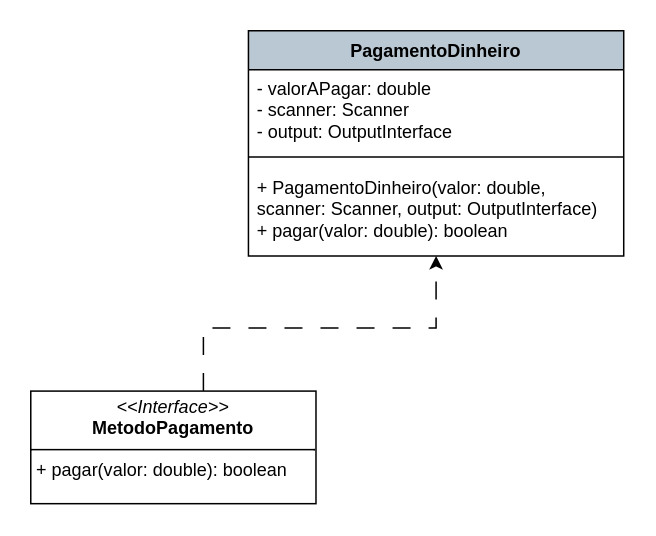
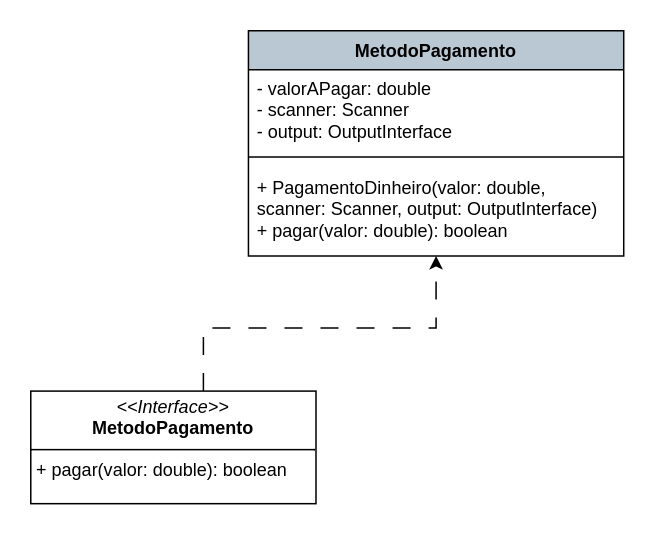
(436, 52) -> (436, 52)
